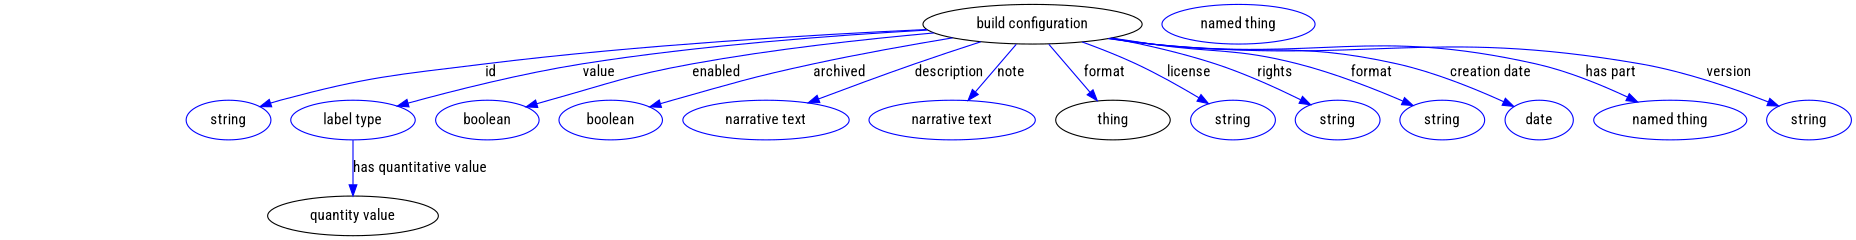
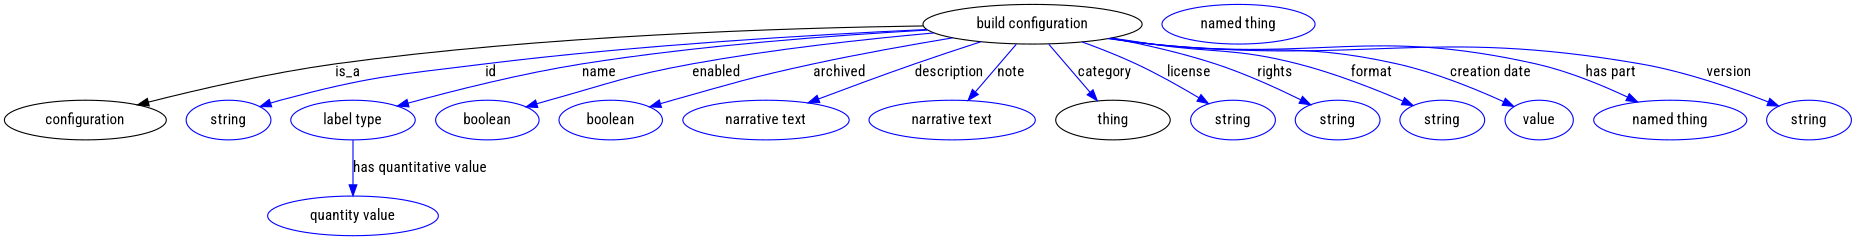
(599, 72) -> (599, 72)
(1105, 72) -> (1105, 72)
none -> (85, 120)
(1539, 120) -> (1539, 120)
(353, 216) -> (353, 216)
